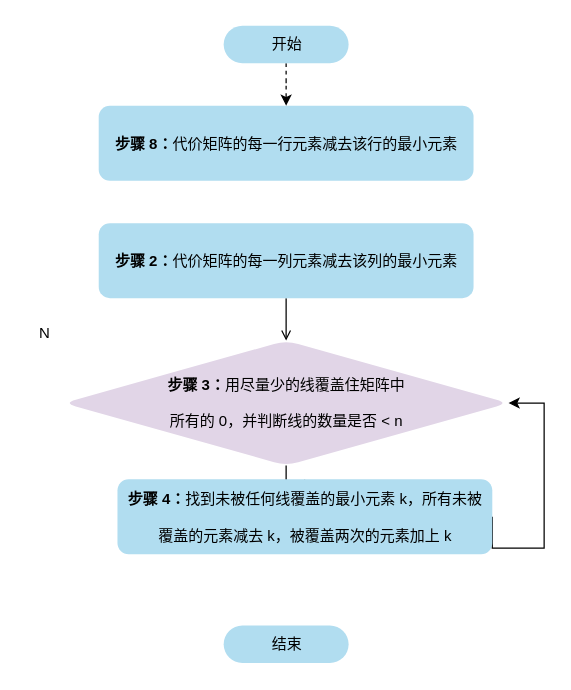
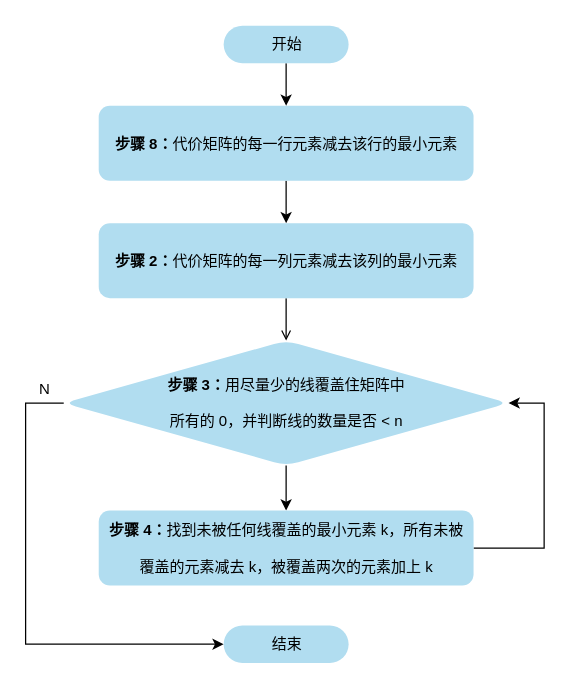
(286, 86) -> (286, 86)
none -> (286, 205)
(44, 333) -> (44, 389)
(286, 403) -> (286, 403)
(305, 517) -> (286, 548)
none -> (26, 599)
